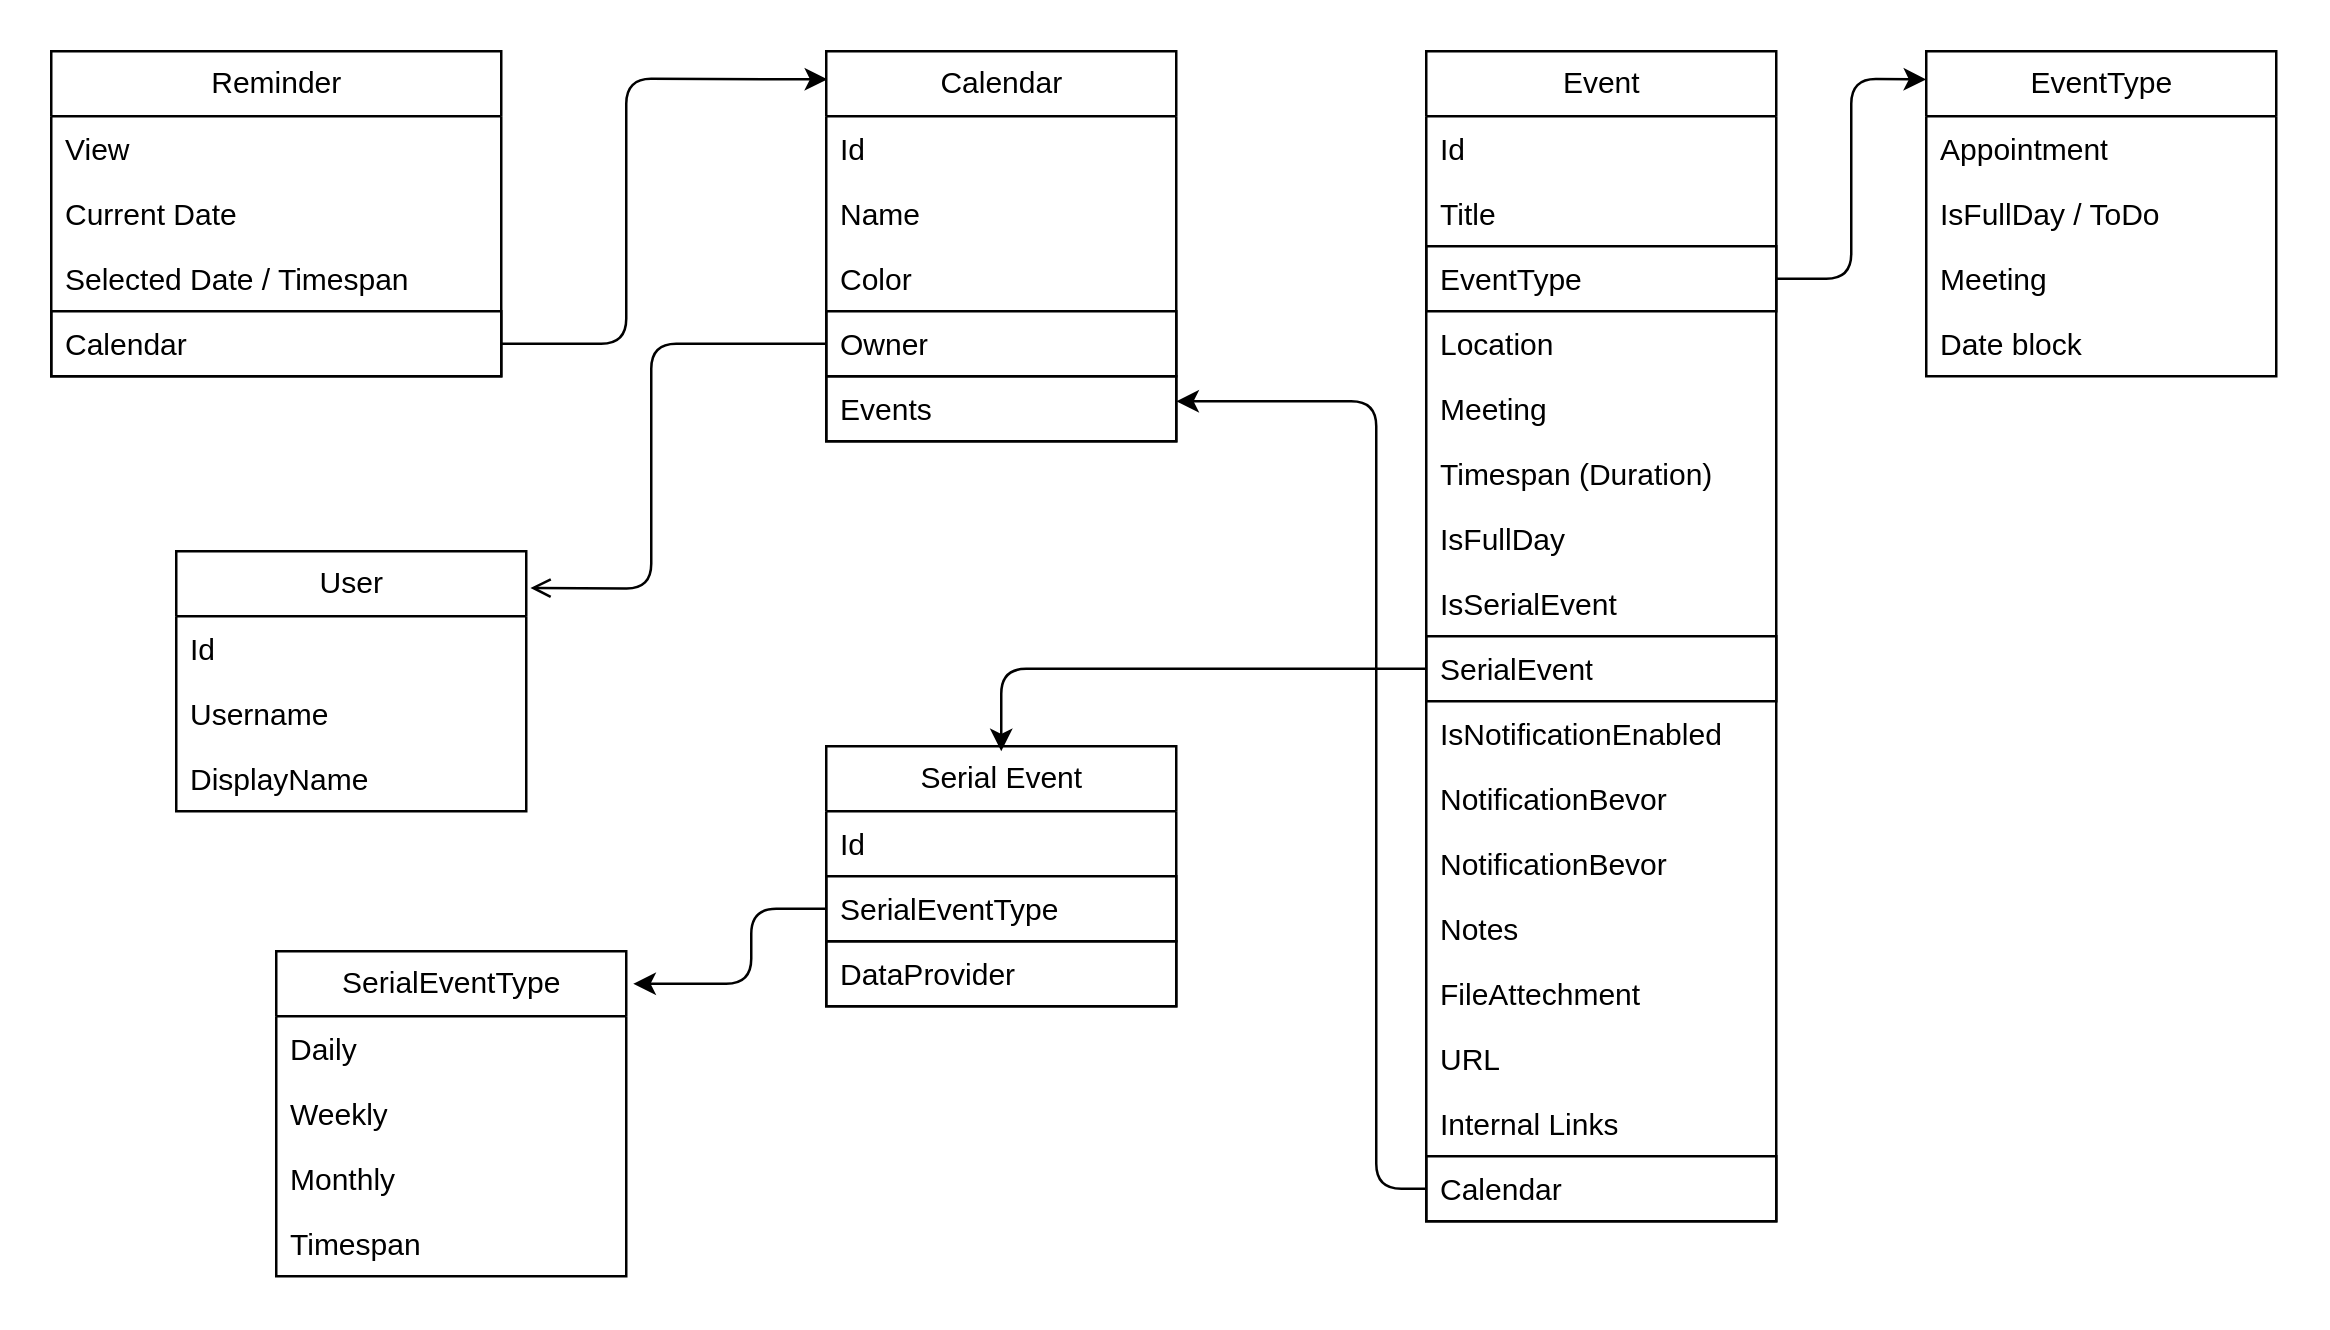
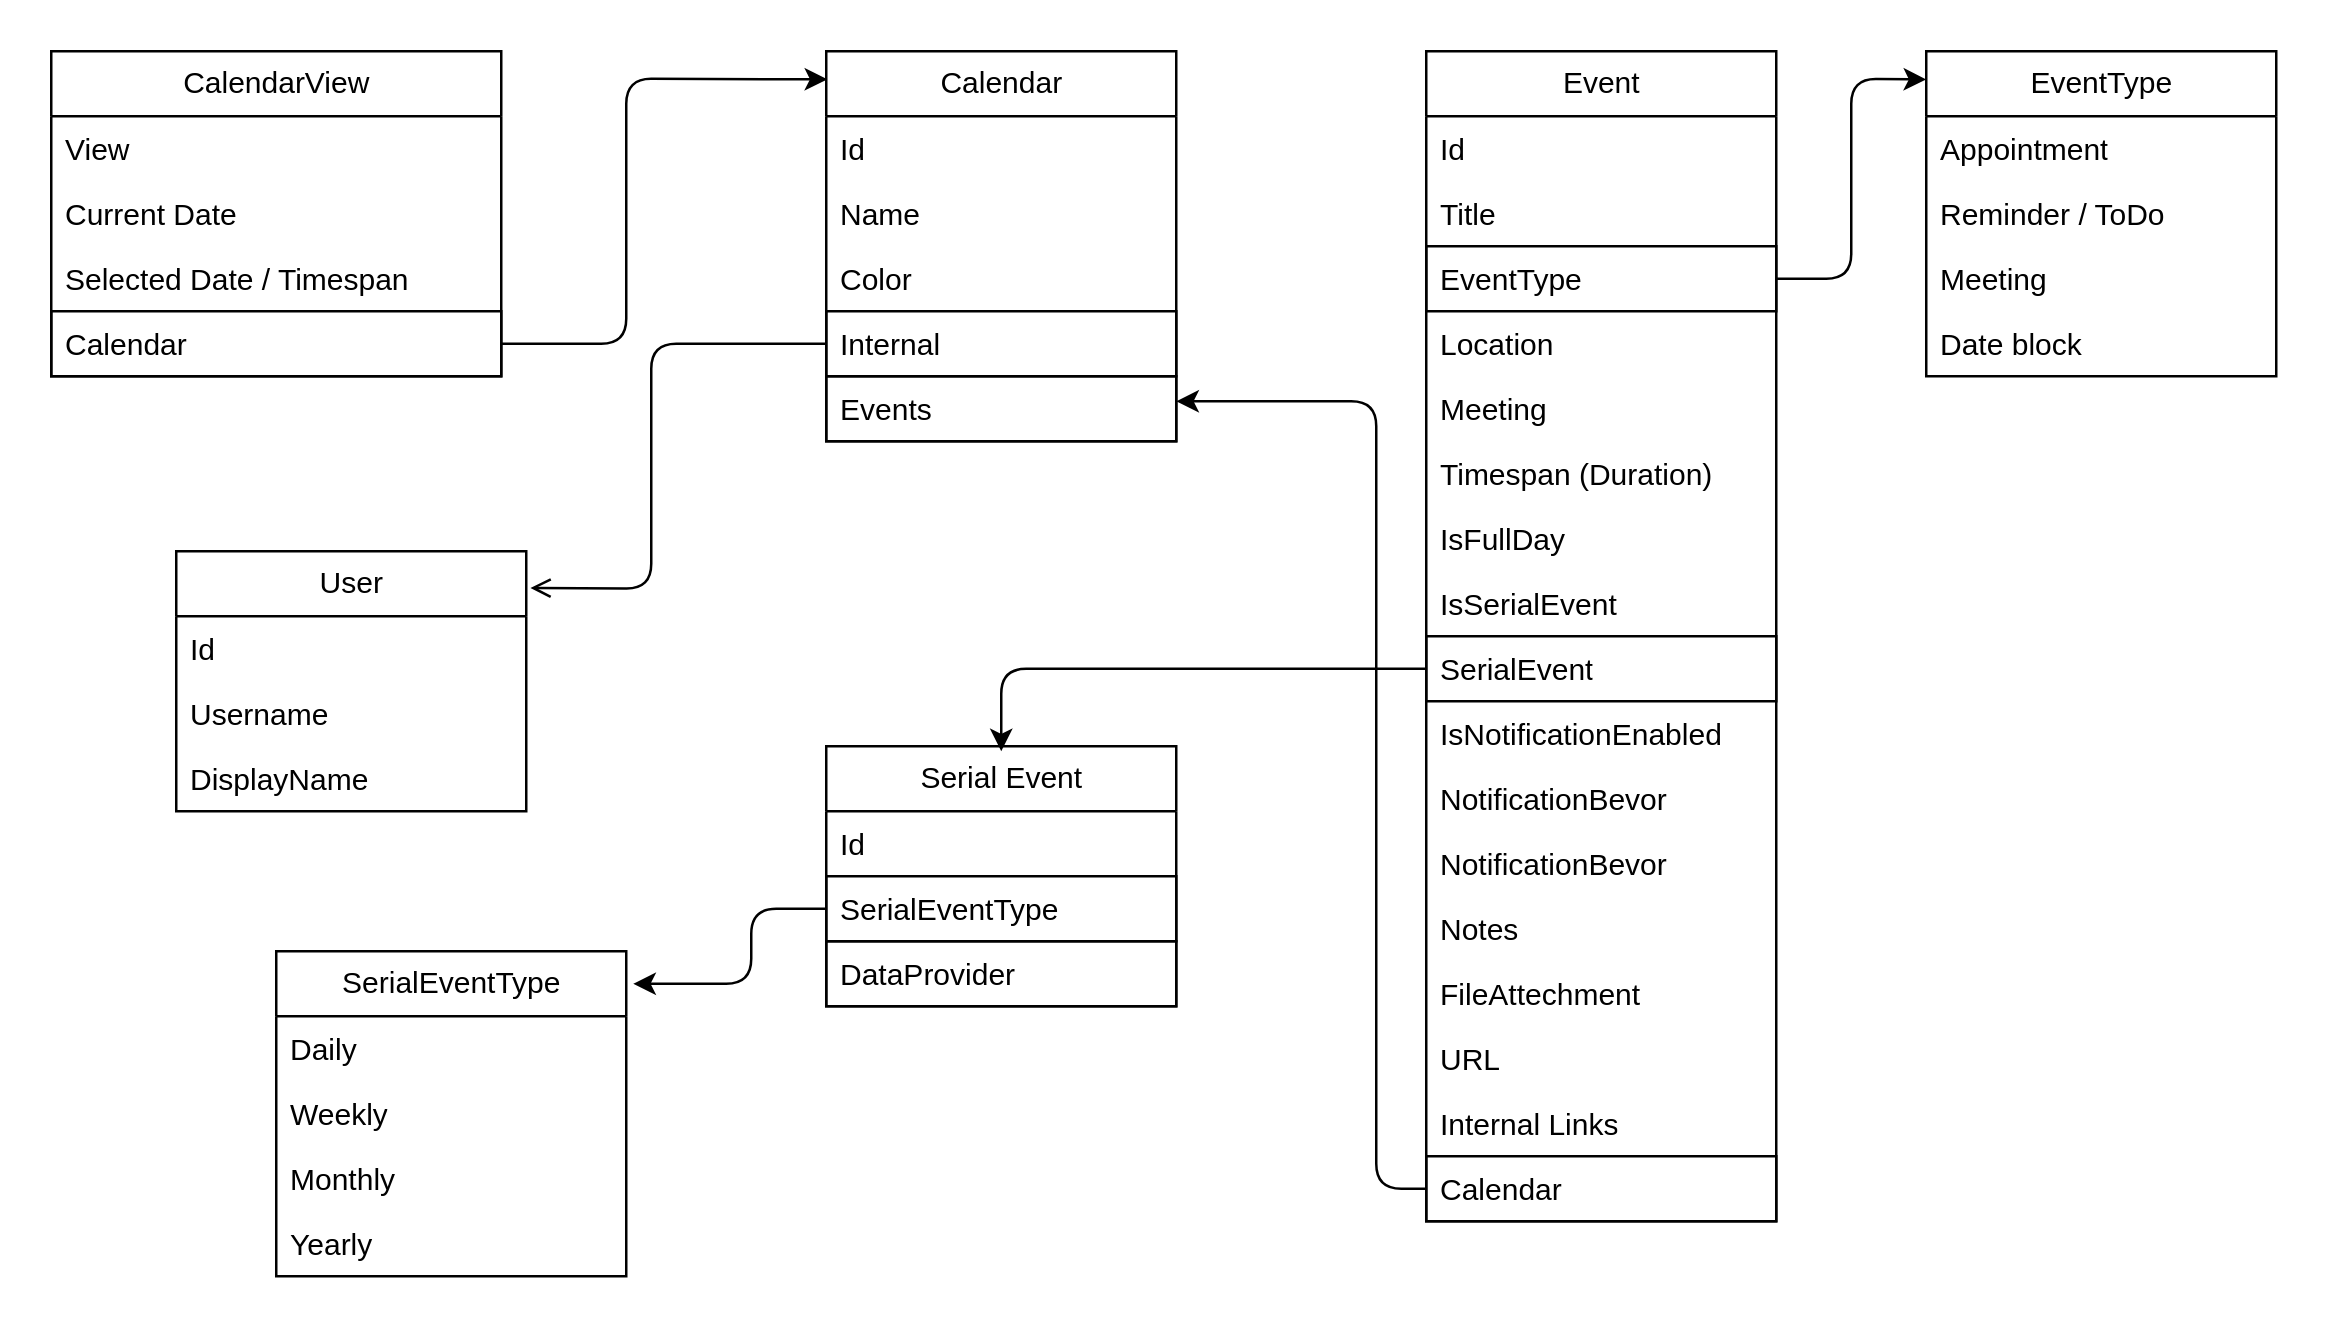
(278, 84) -> (278, 84)
(2060, 217) -> (2056, 217)
(883, 347) -> (905, 347)
(355, 1247) -> (338, 1247)
